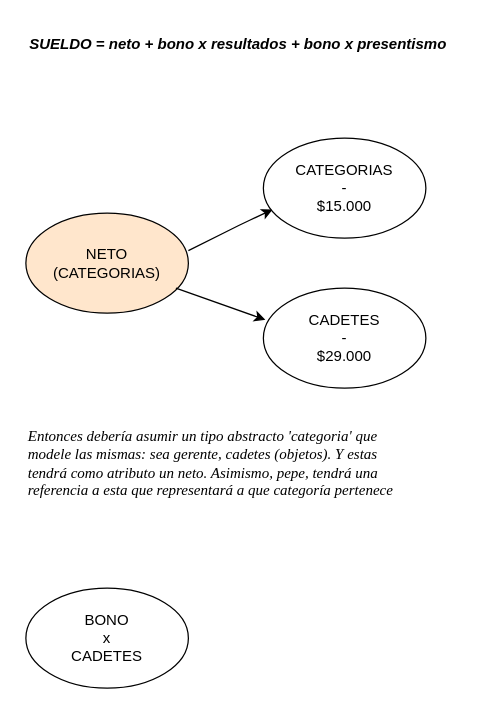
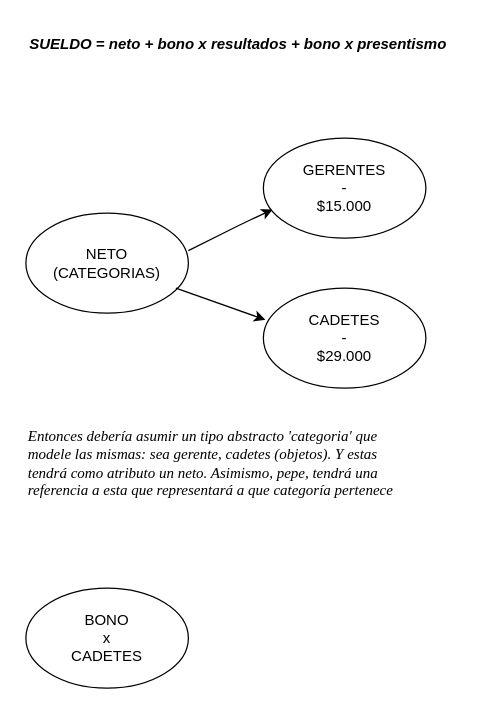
(344, 188) -> (344, 188)
(107, 263) -> (107, 263)
